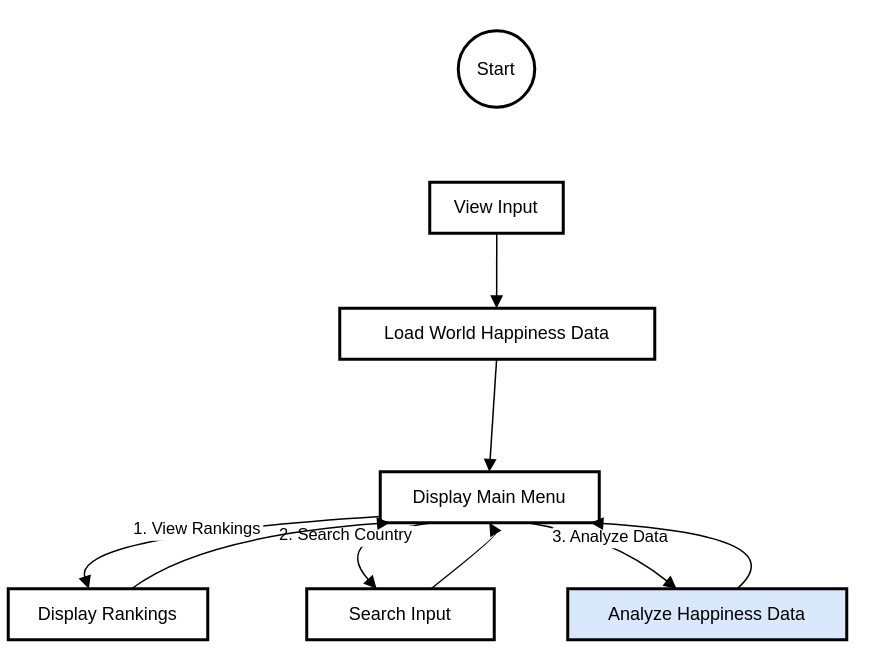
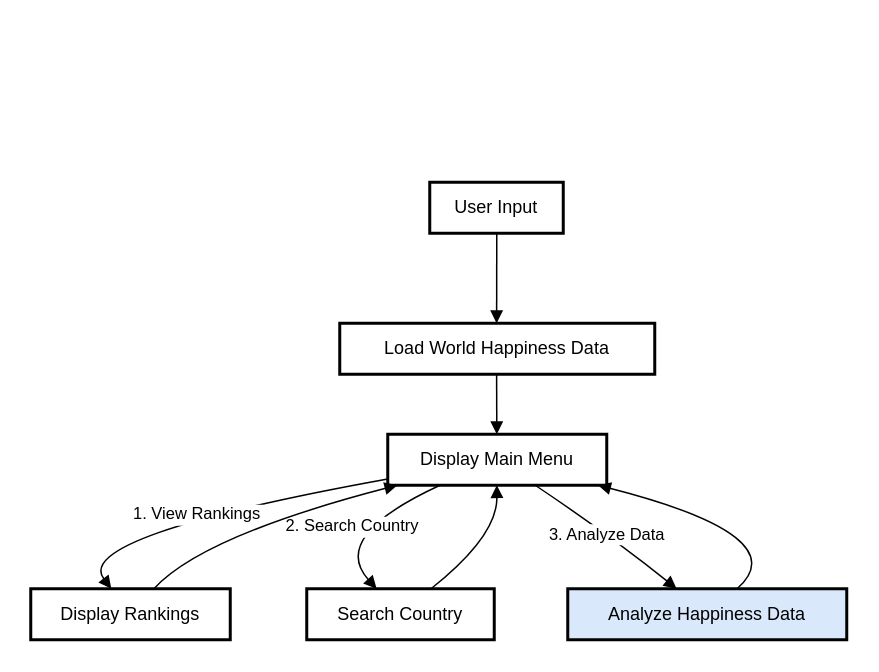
(497, 69) -> none
(497, 208) -> (497, 208)
(497, 334) -> (497, 349)
(490, 497) -> (497, 460)
(108, 614) -> (131, 614)
(401, 614) -> (401, 614)
